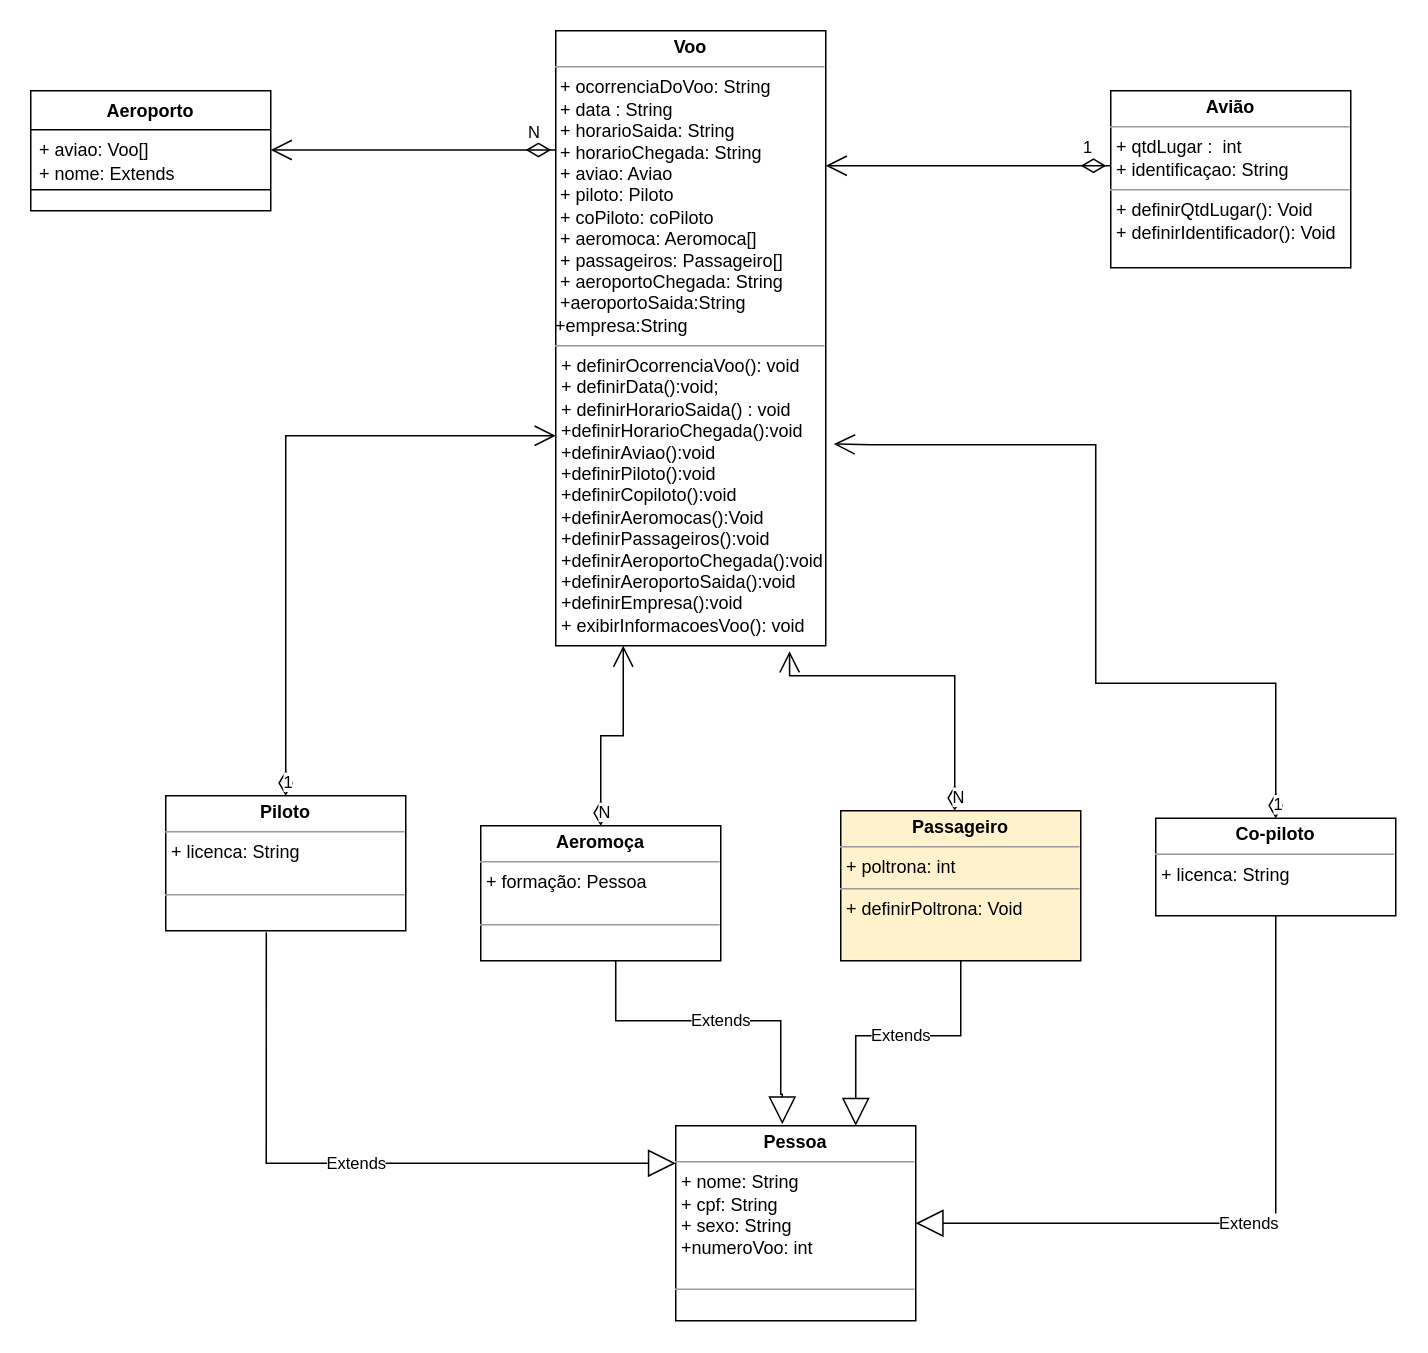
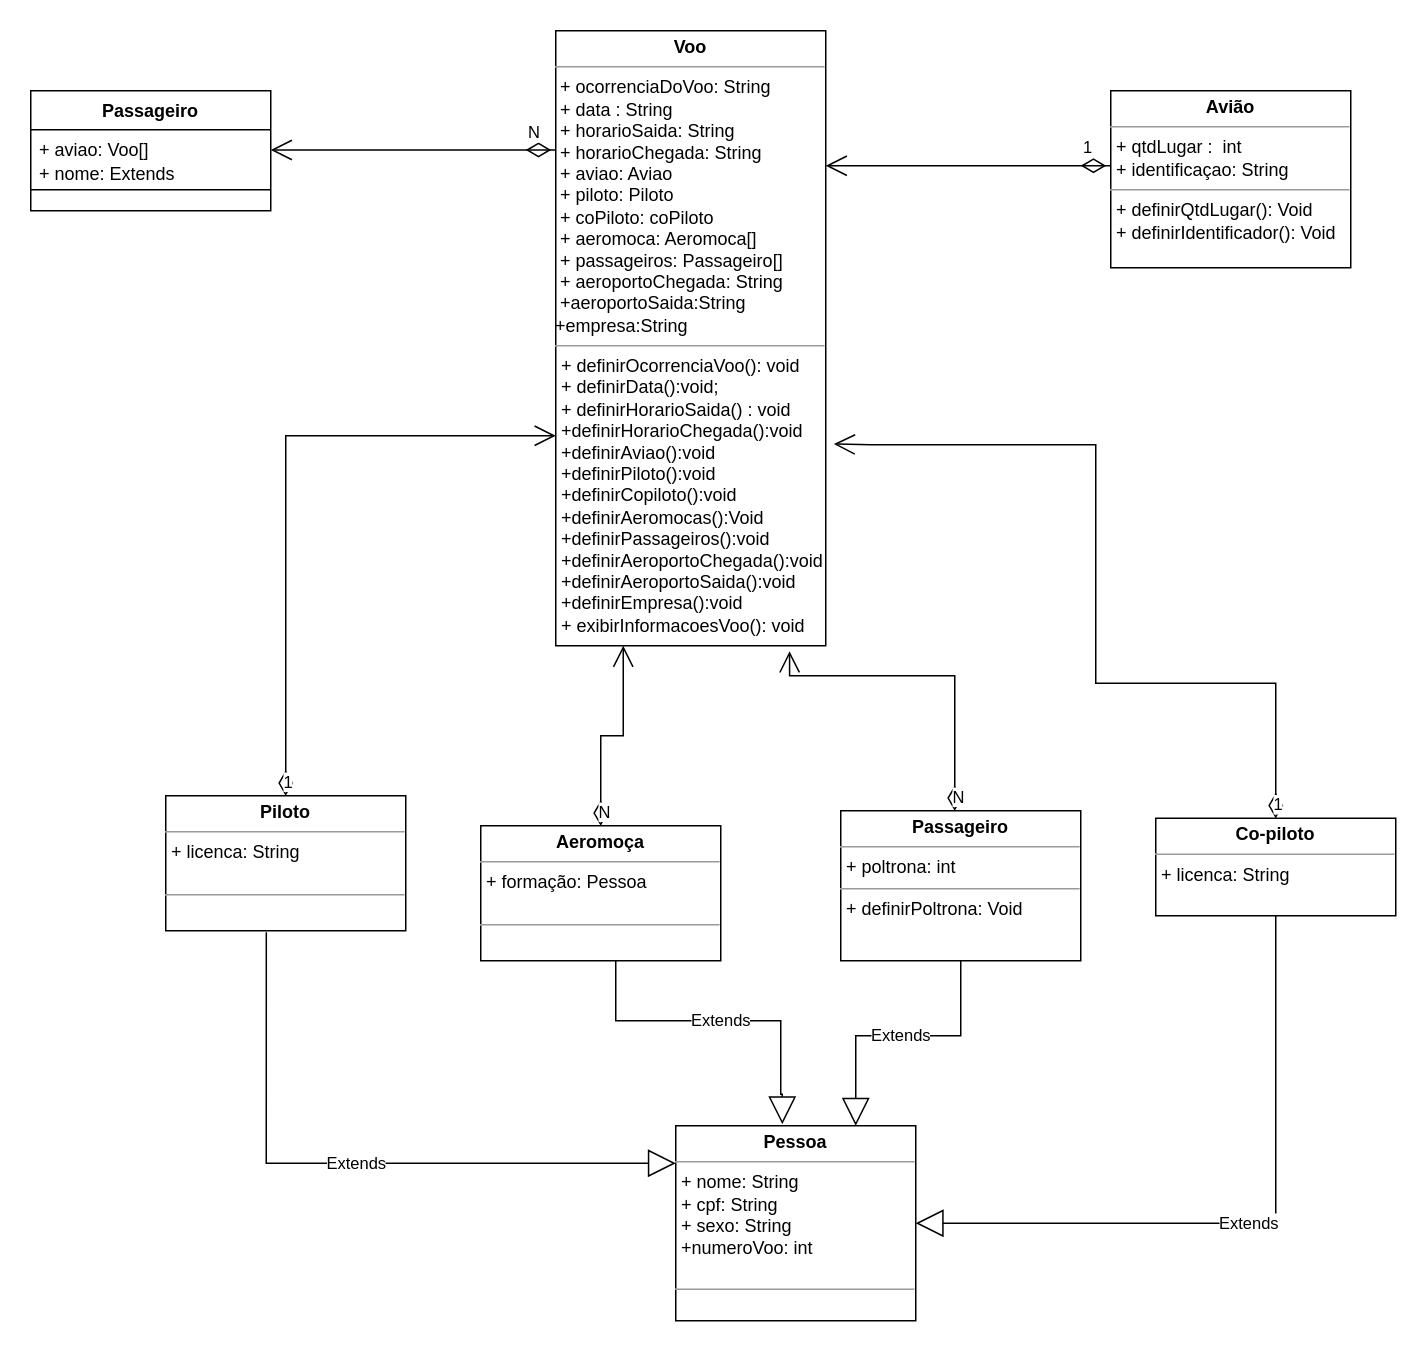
(151, 112) -> (151, 112)
(961, 886) -> (961, 886)
